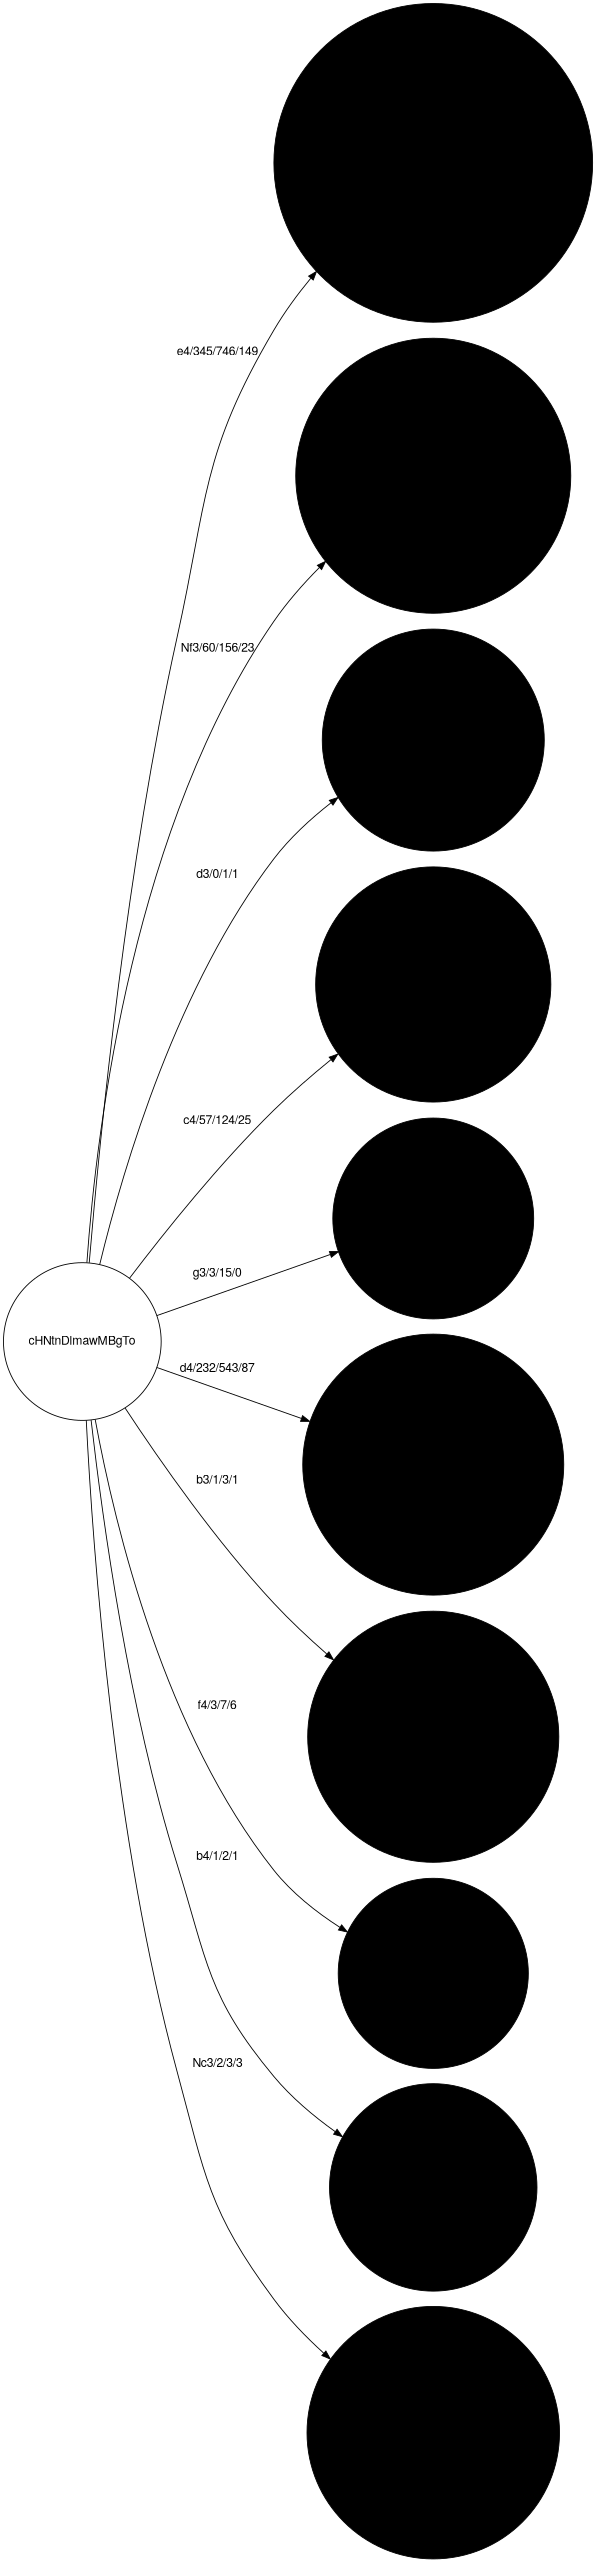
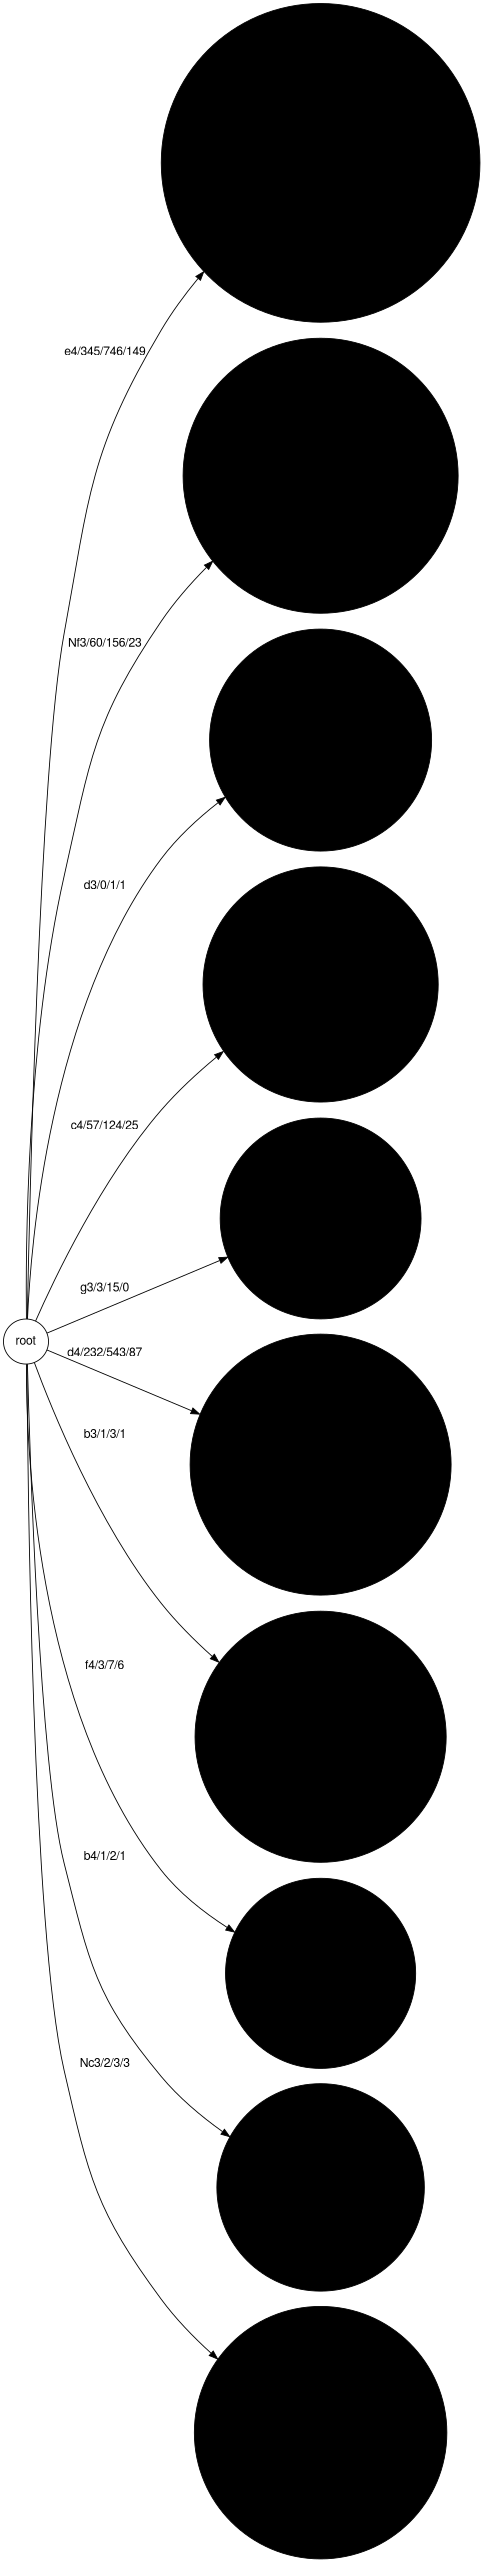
(82, 1342) -> (26, 1342)
